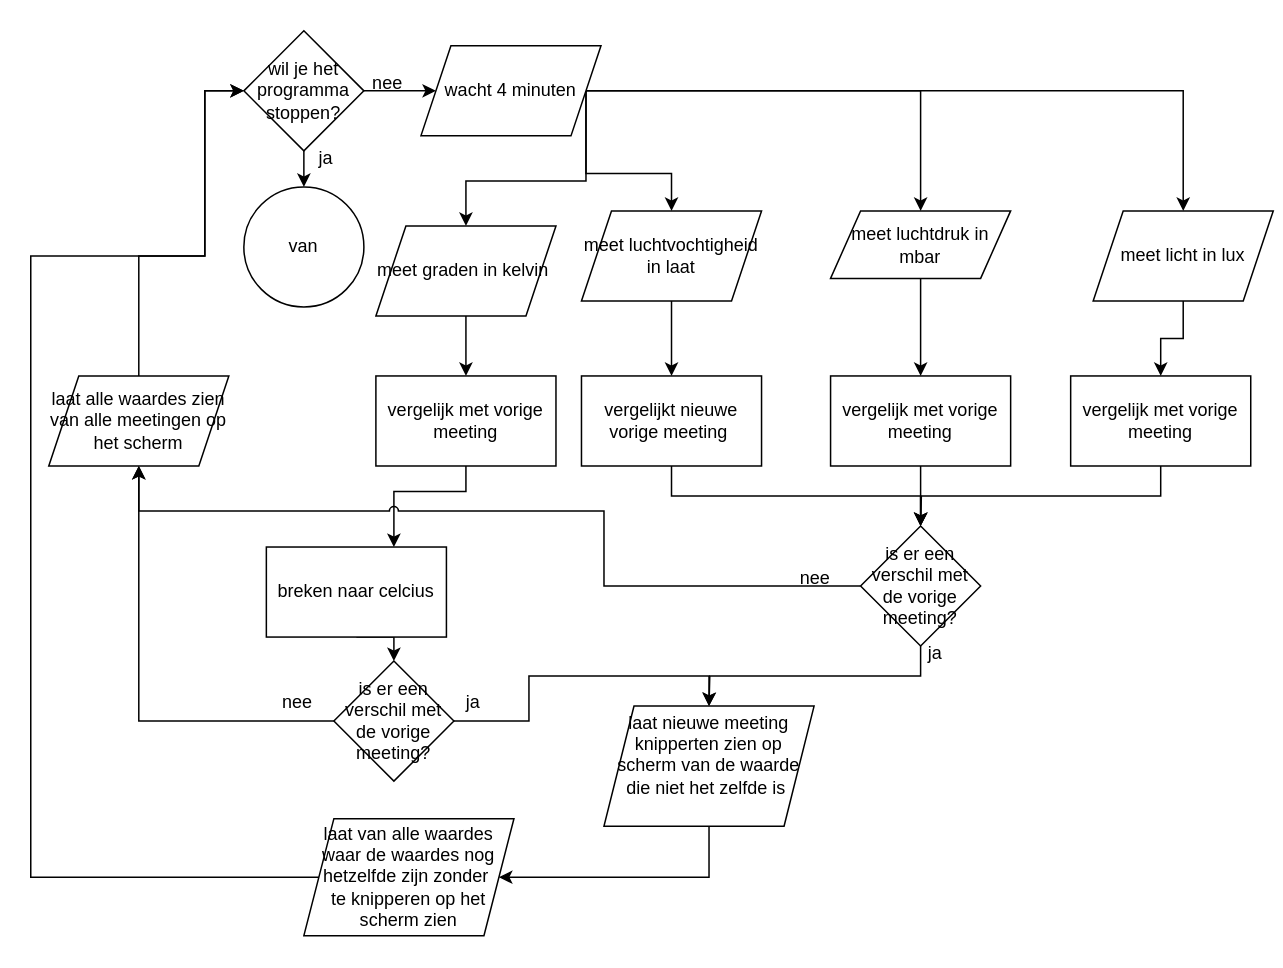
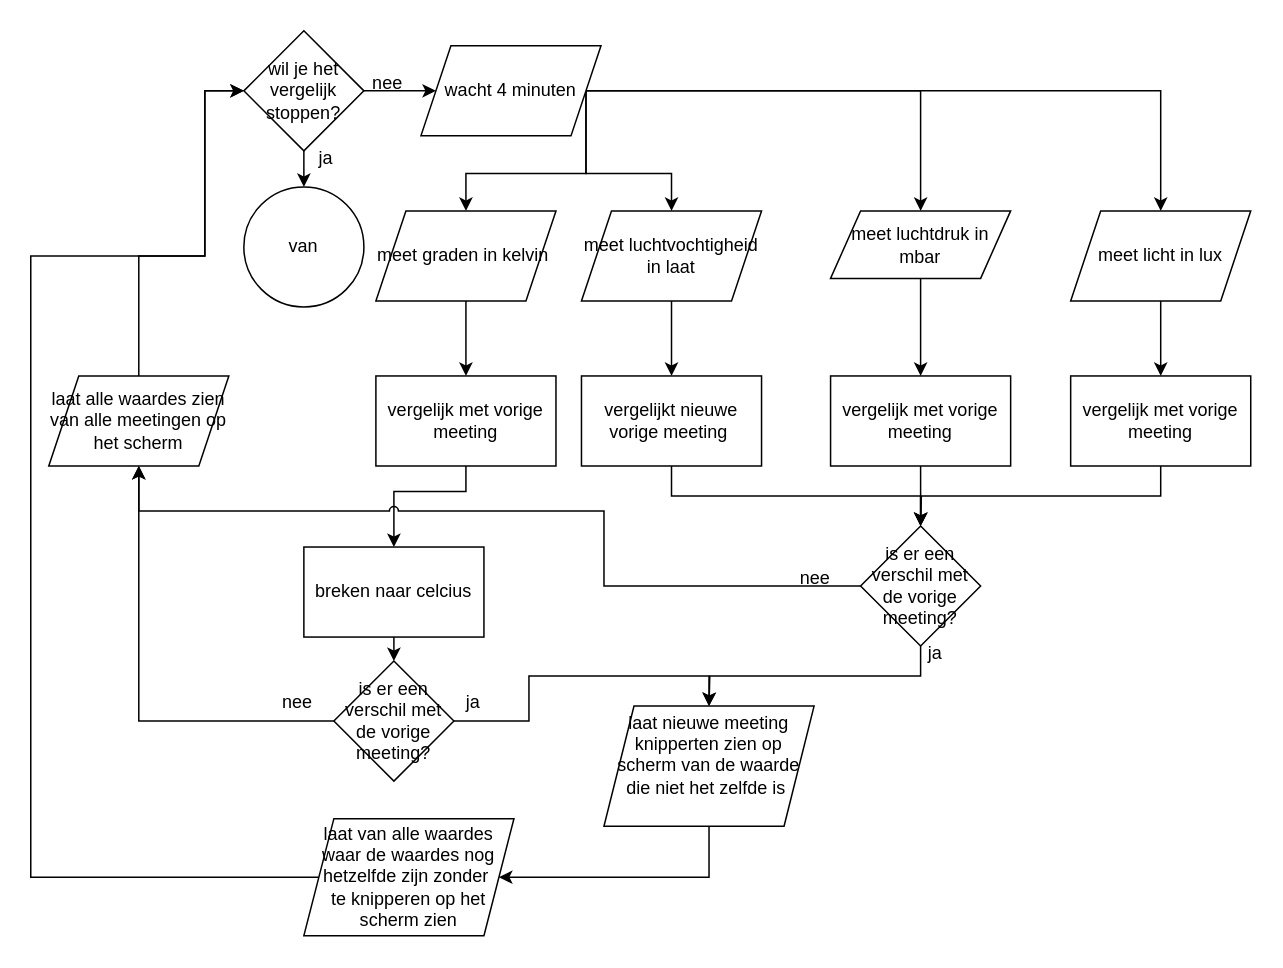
(304, 91) -> (304, 91)
(1183, 256) -> (1160, 256)
(466, 271) -> (466, 256)
(356, 592) -> (394, 592)
